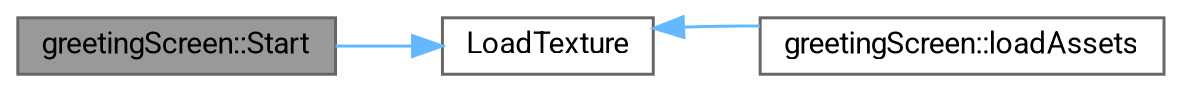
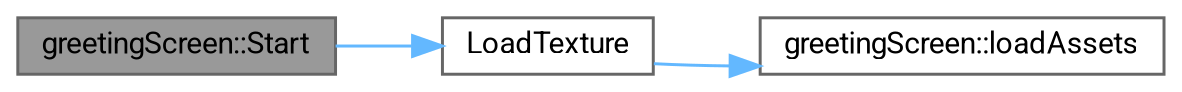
(722, 26) -> (692, 65)
